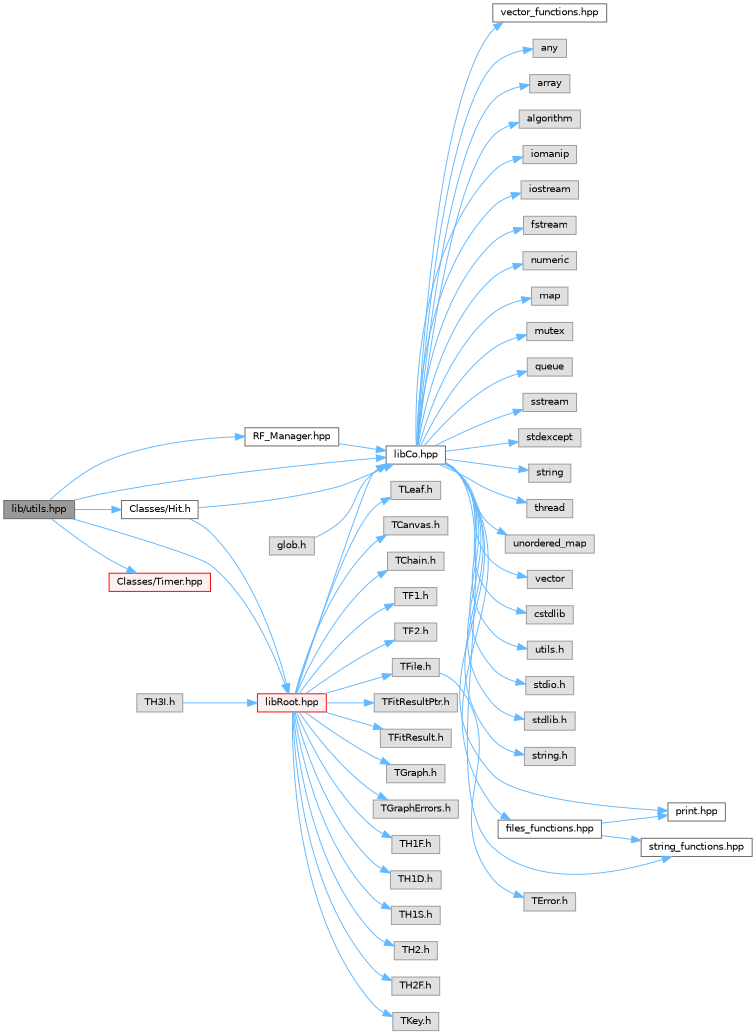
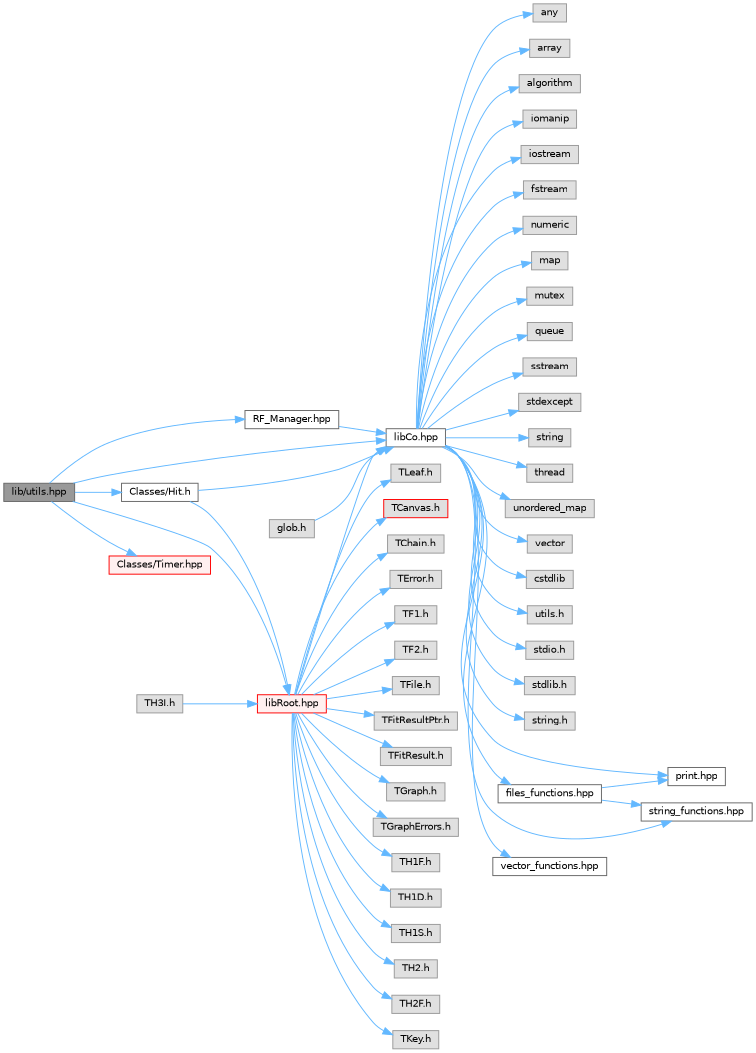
(416, 526) -> (416, 509)
(478, 765) -> (334, 639)
